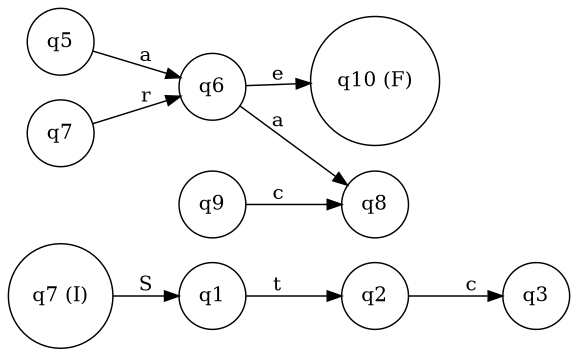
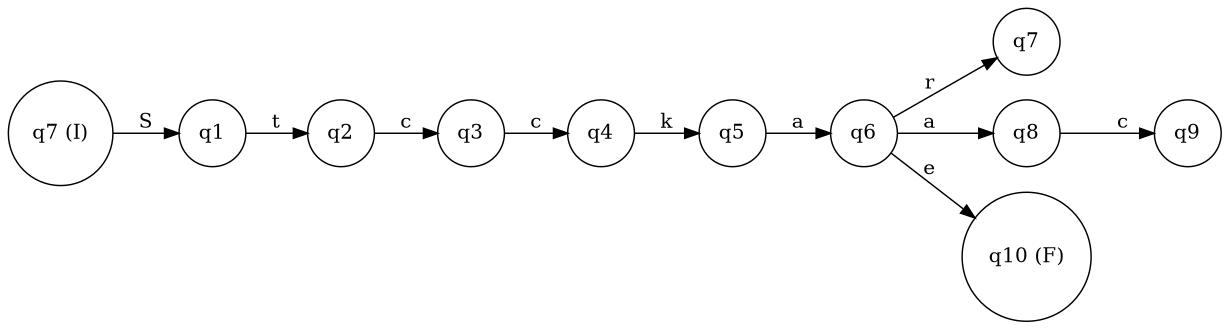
(130, 112) -> (939, 91)
none -> (601, 133)
(287, 204) -> (1099, 133)
